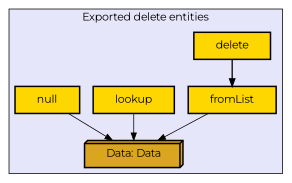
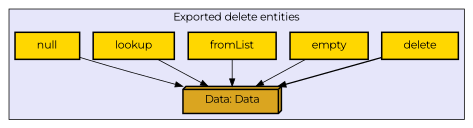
none -> (329, 46)
(232, 69) -> (334, 71)
